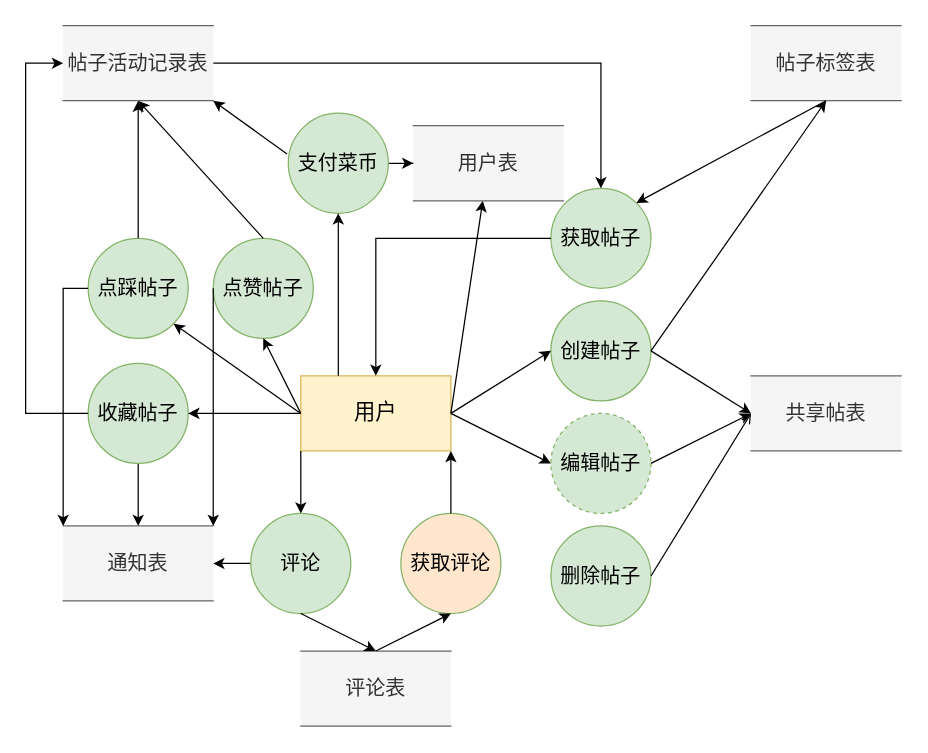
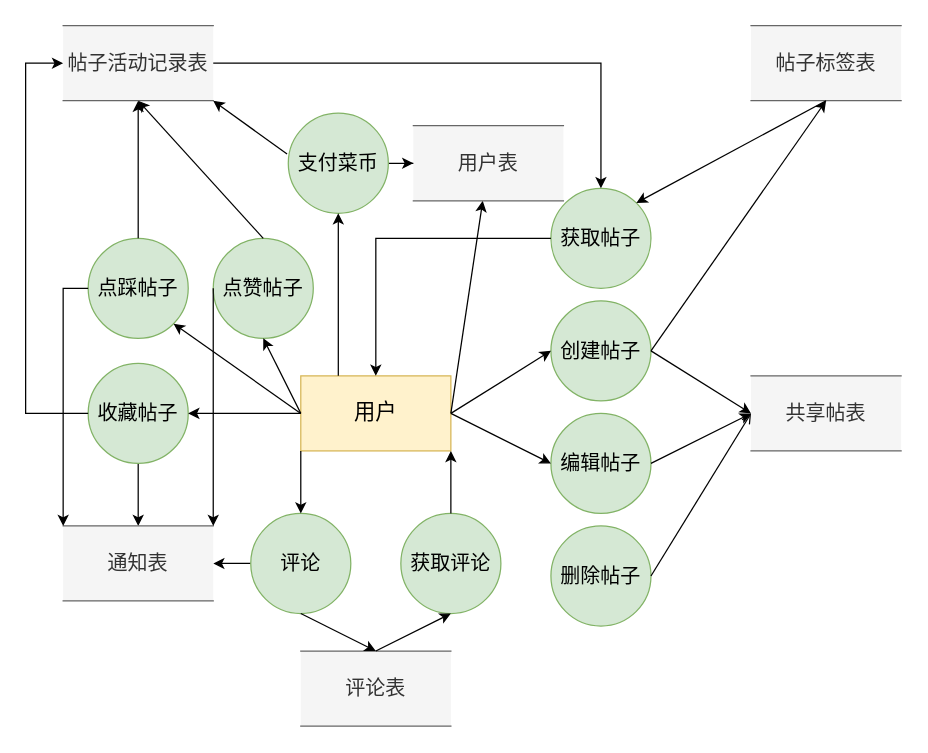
(601, 463) -> (601, 463)
(451, 563) -> (451, 563)
